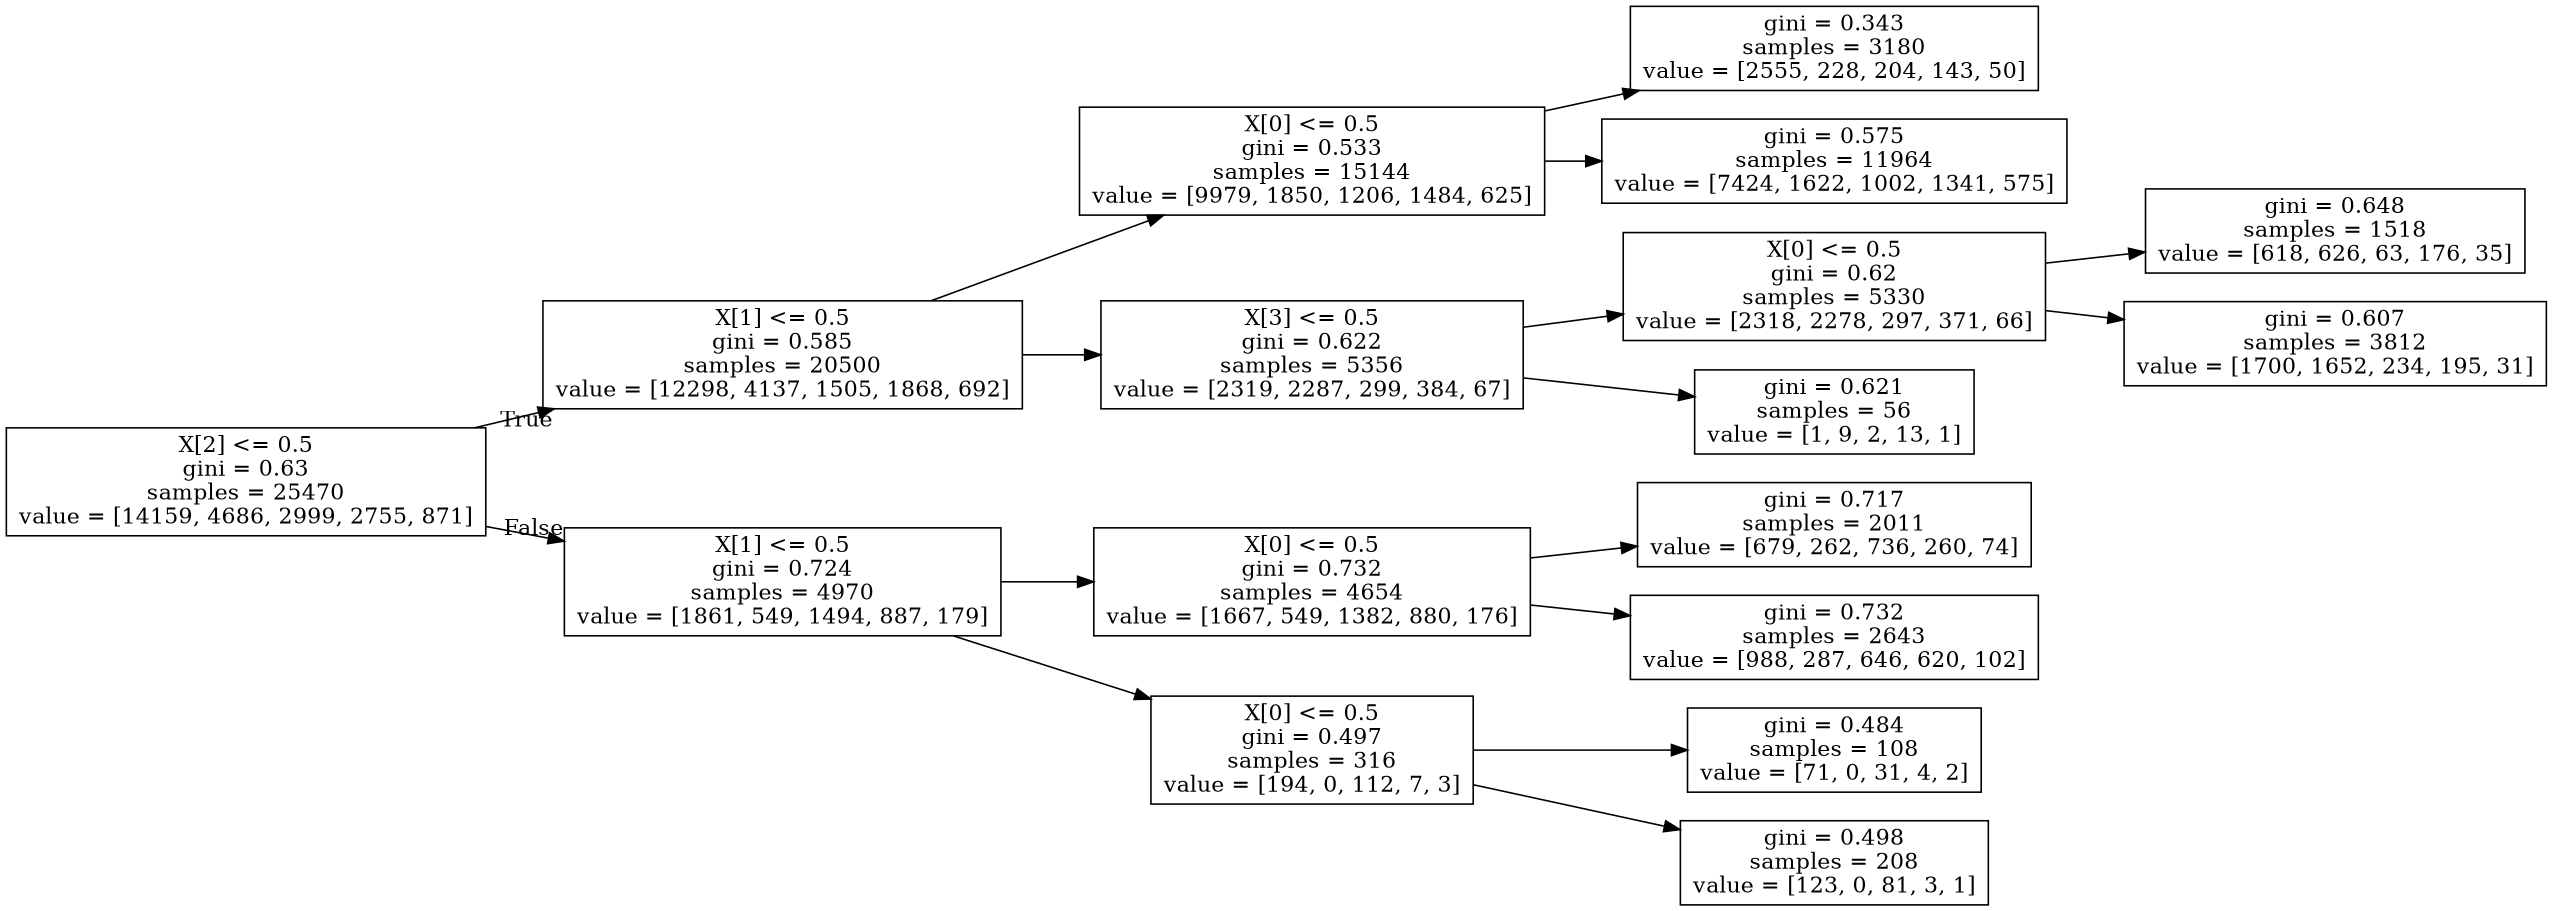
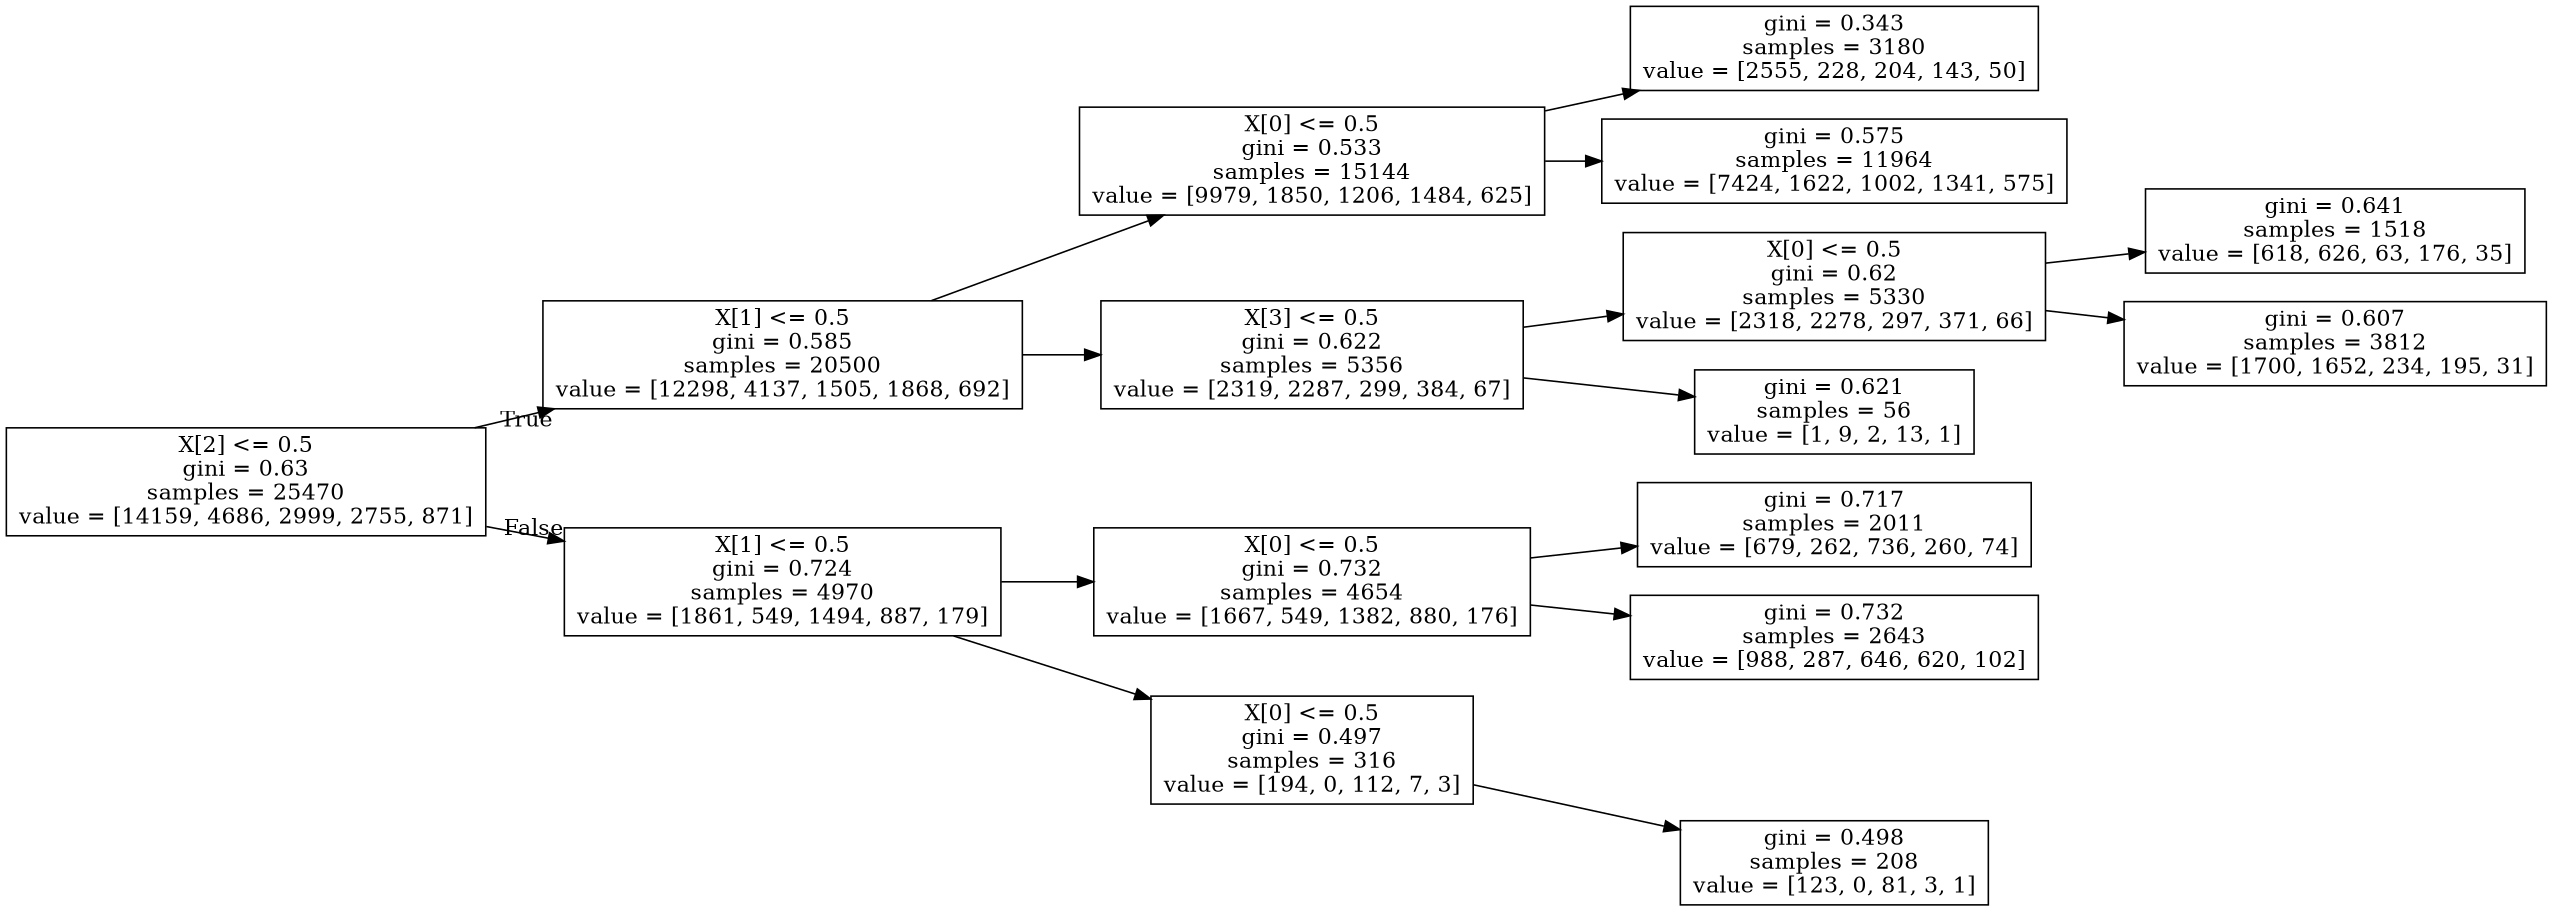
(2335, 231) -> (2335, 231)
(1834, 750) -> none
